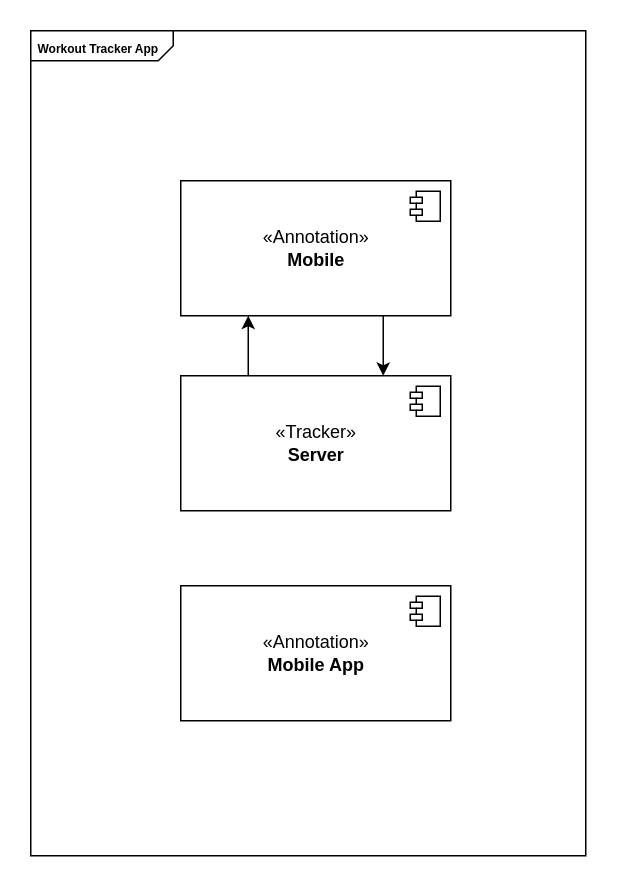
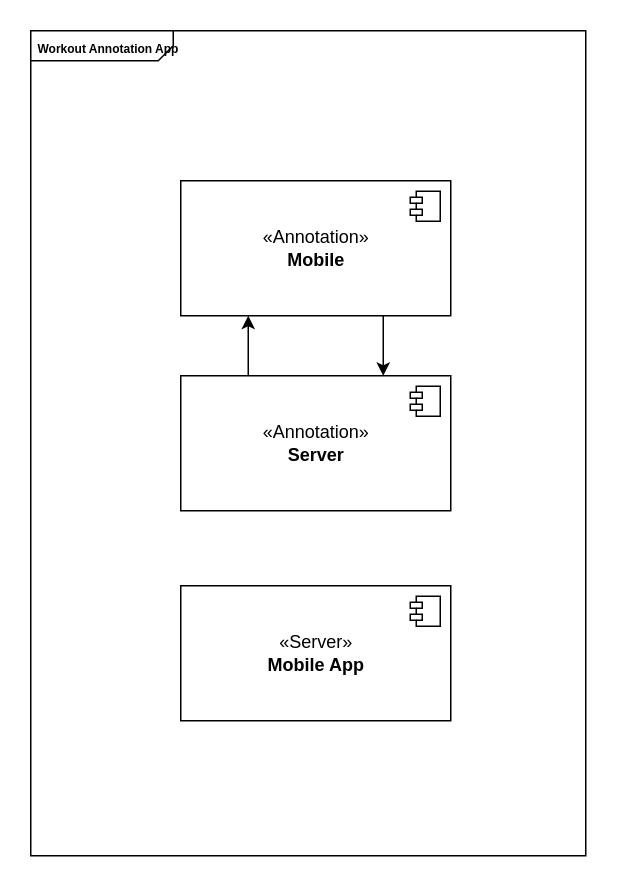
(122, 42) -> (135, 42)
(317, 443) -> (317, 443)
(317, 653) -> (317, 653)
